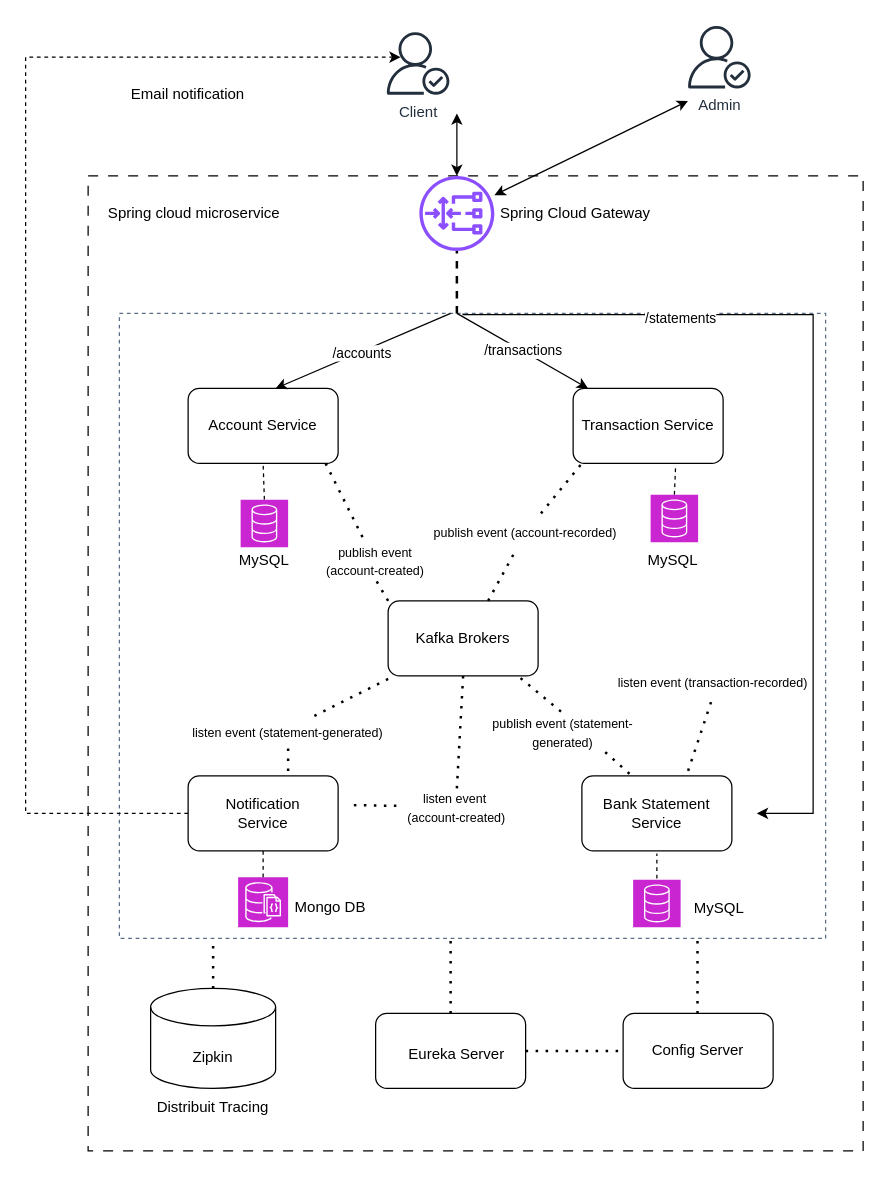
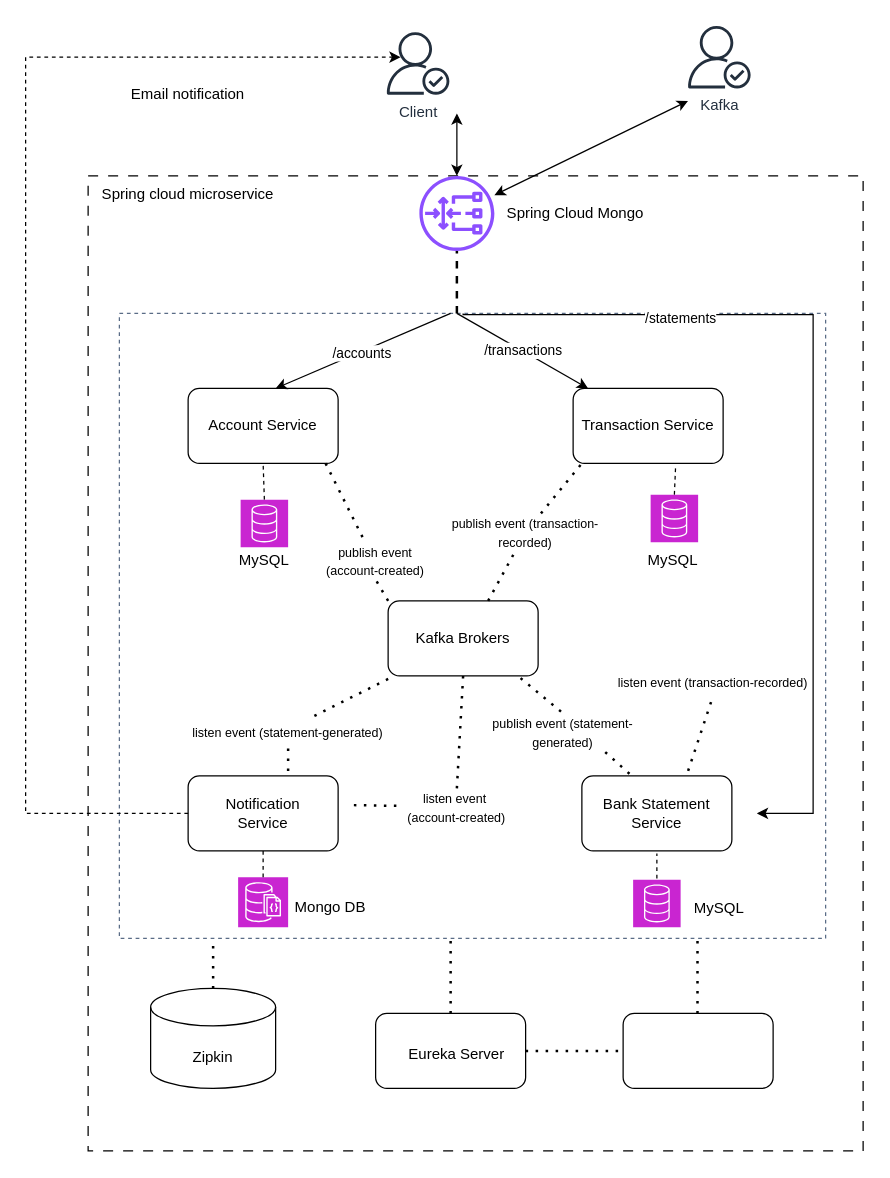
(720, 106) -> (720, 106)
(194, 213) -> (188, 194)
(576, 213) -> (576, 213)
(526, 532) -> (526, 532)
(698, 1051) -> none
(213, 1107) -> none
